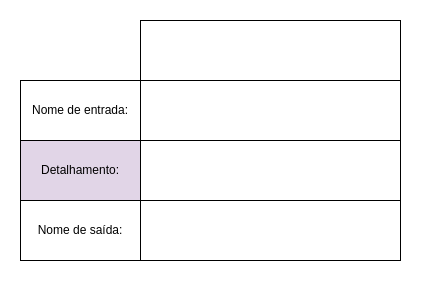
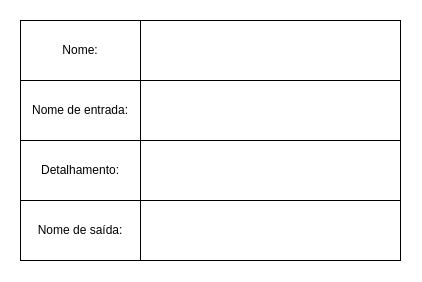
none -> (81, 51)
(81, 171) -> (81, 171)
